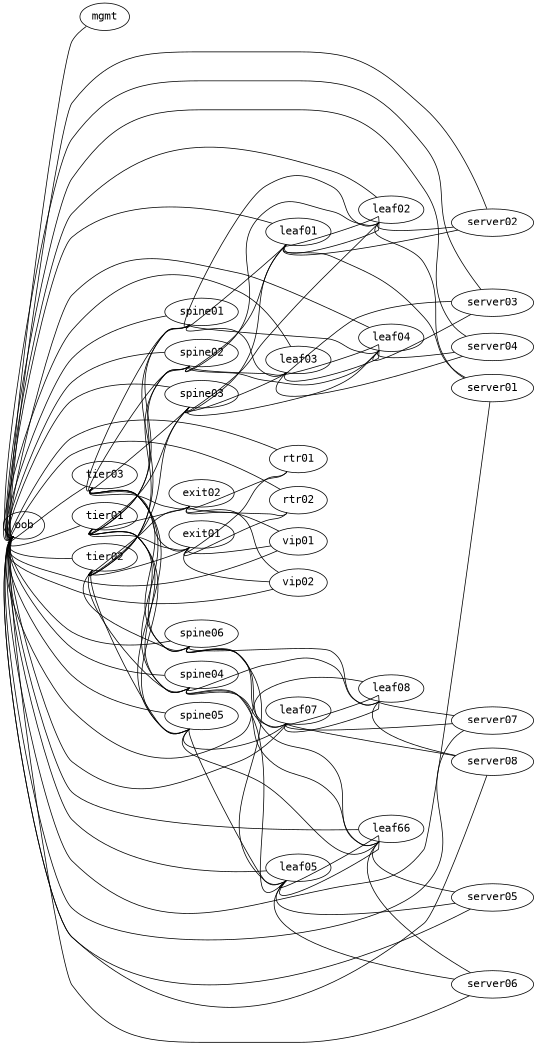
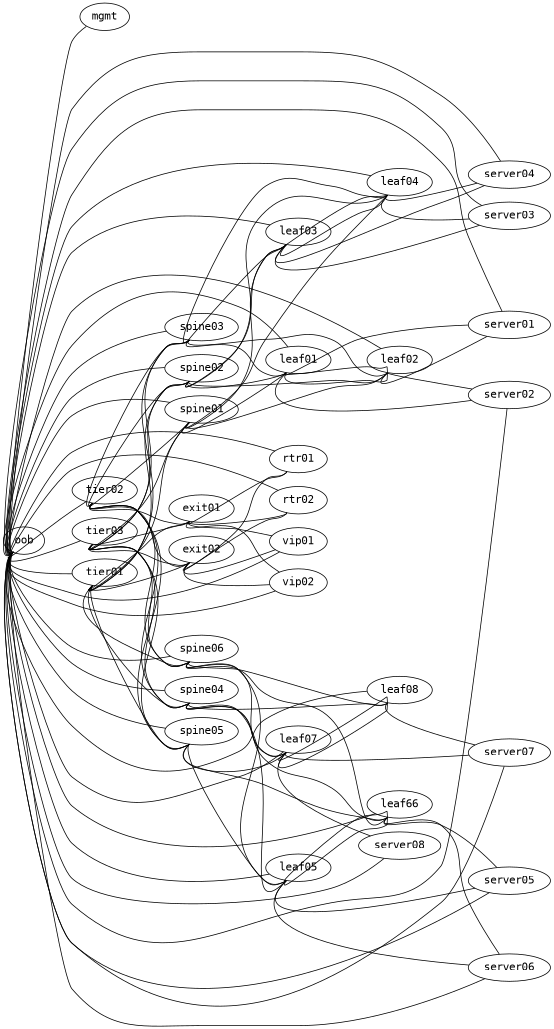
(402, 740) -> none
